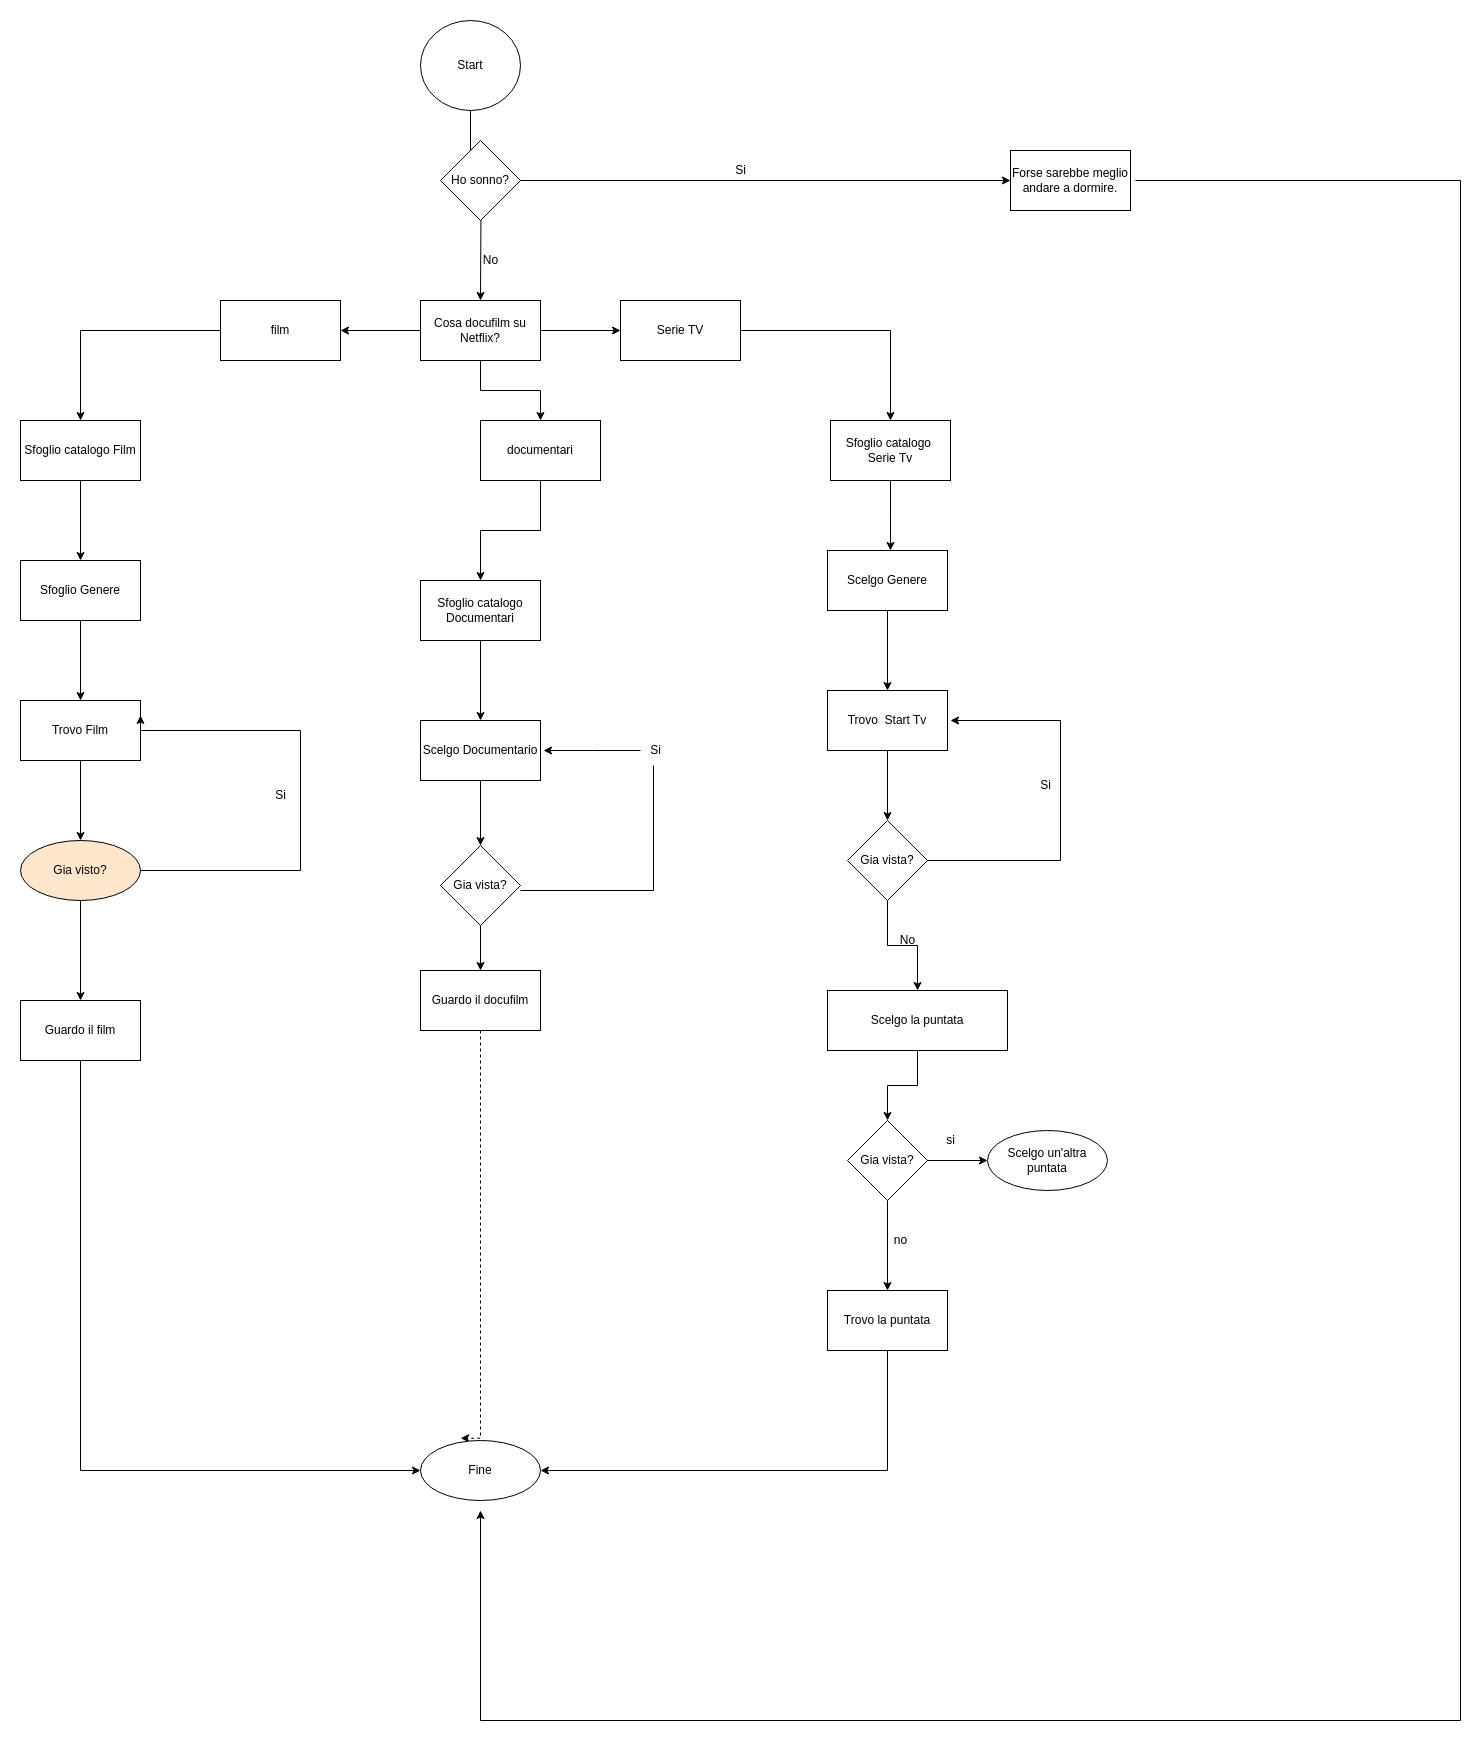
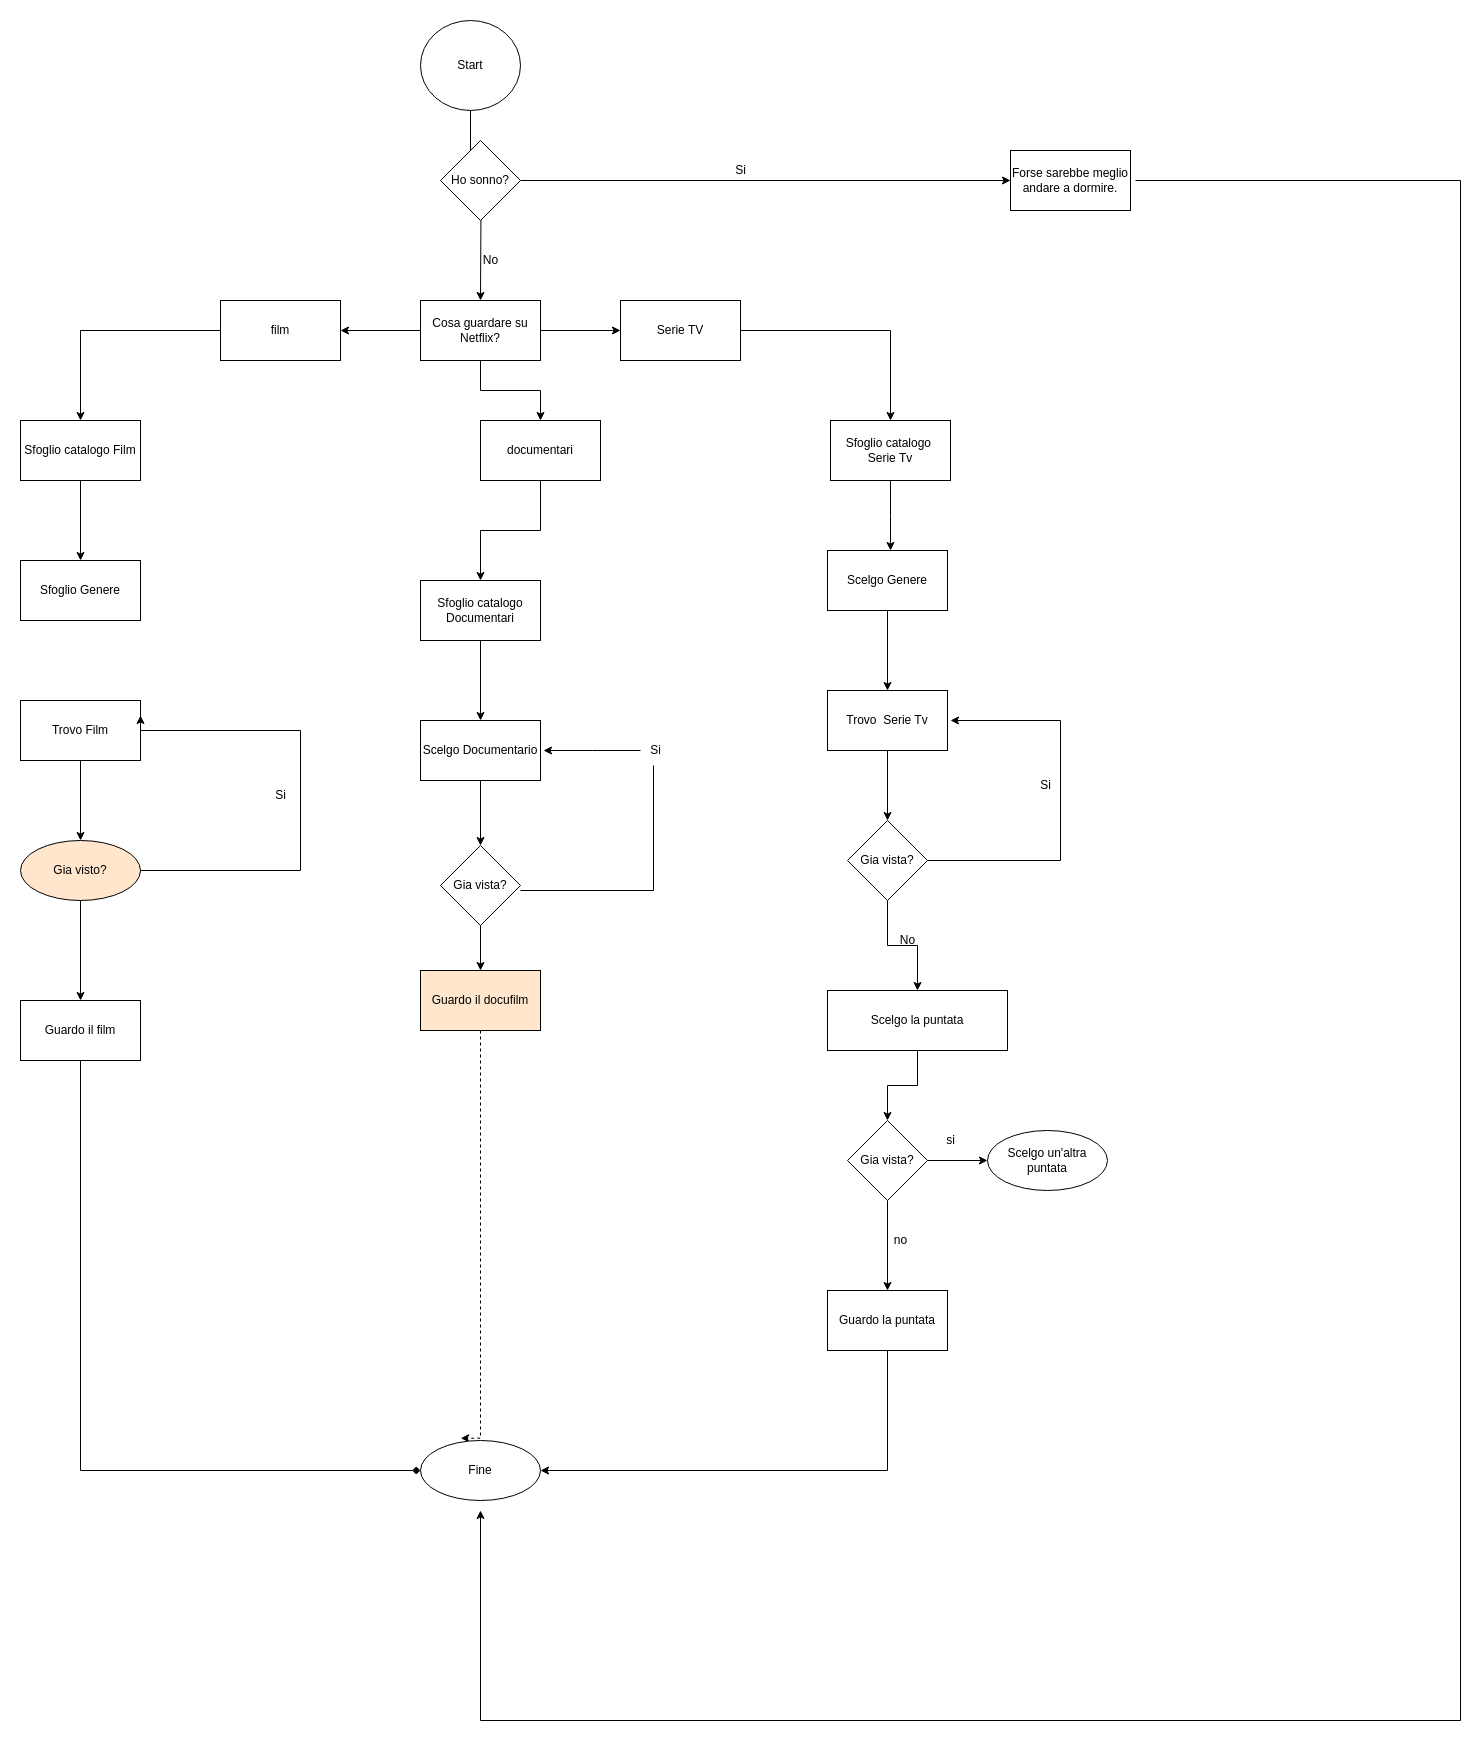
(481, 331) -> (481, 331)
(81, 657) -> none
(888, 721) -> (888, 721)
(481, 1001) -> (481, 1001)
(888, 1321) -> (888, 1321)
(412, 1471) -> (412, 1471)
